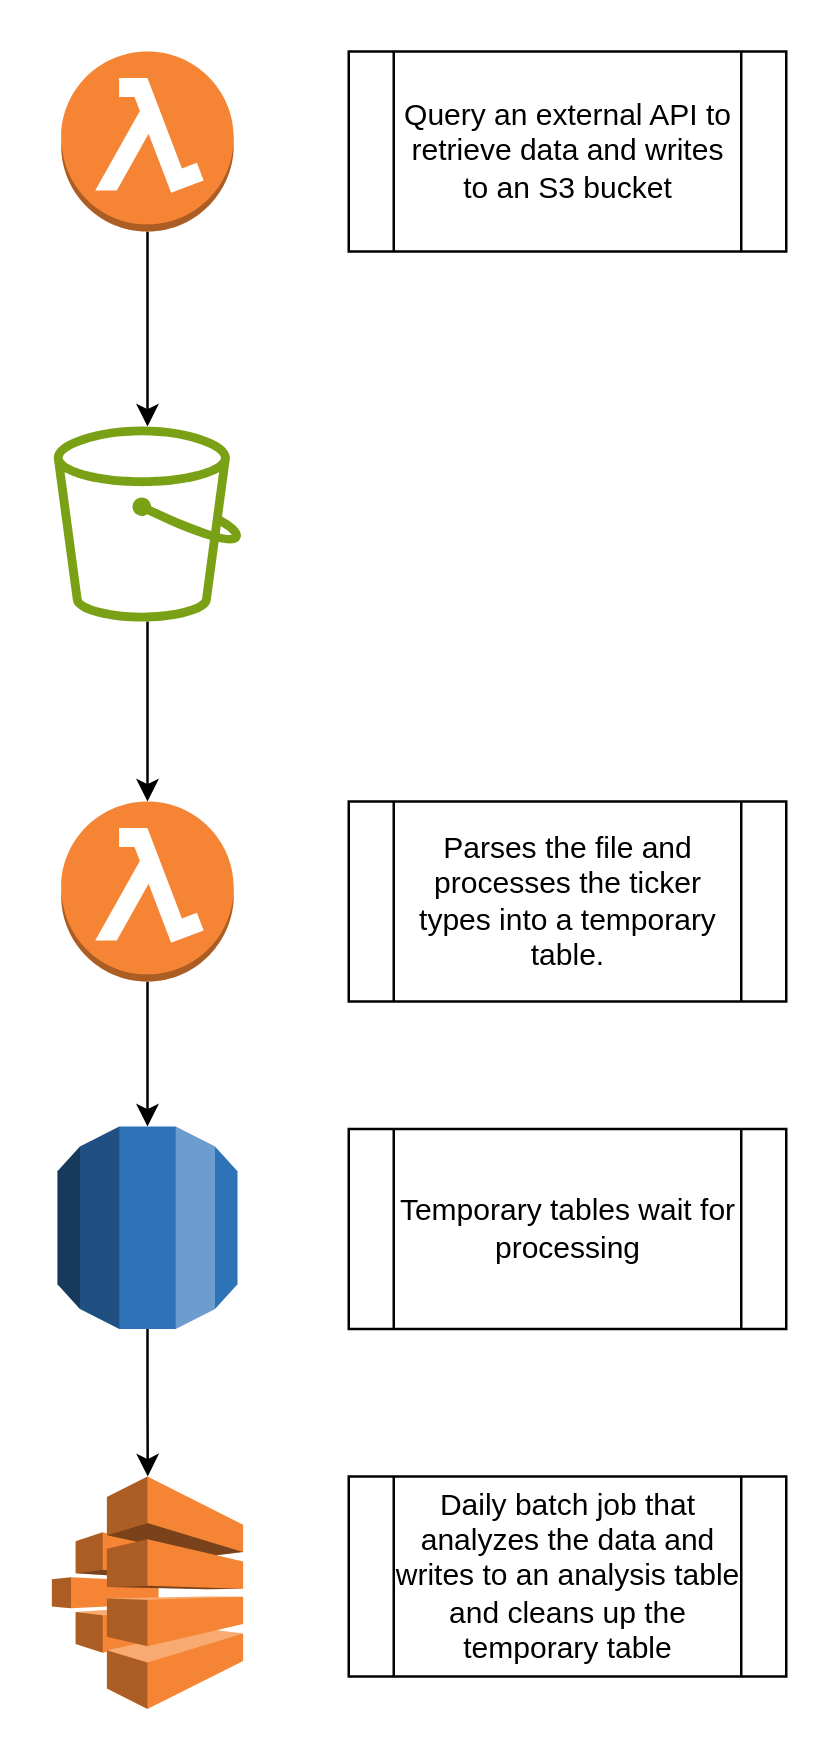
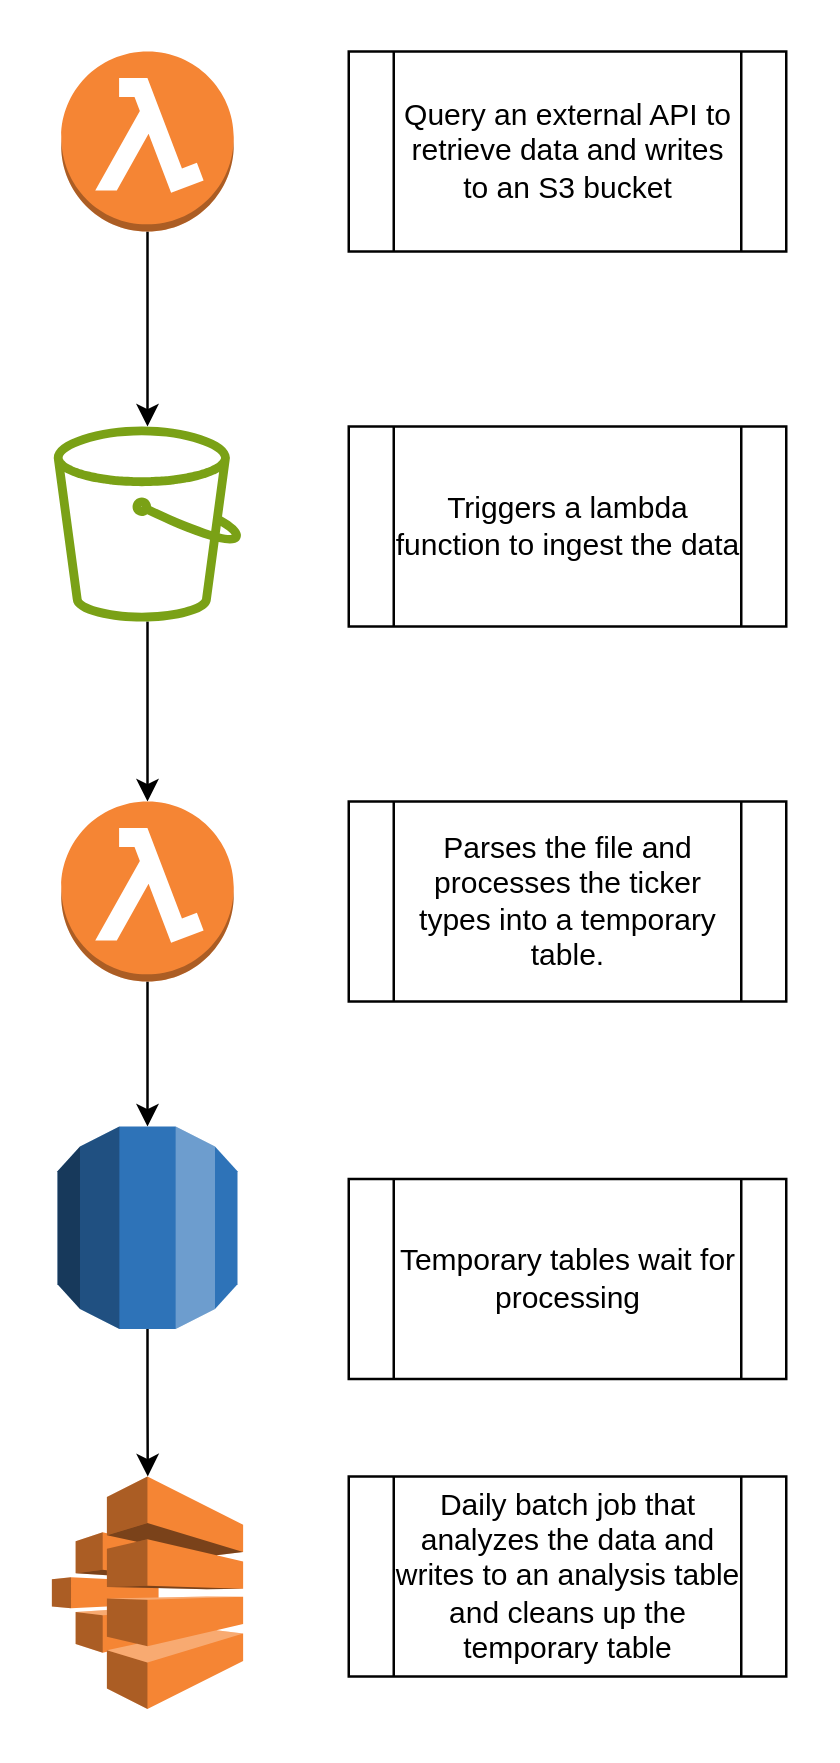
none -> (568, 526)
(568, 1229) -> (568, 1279)
